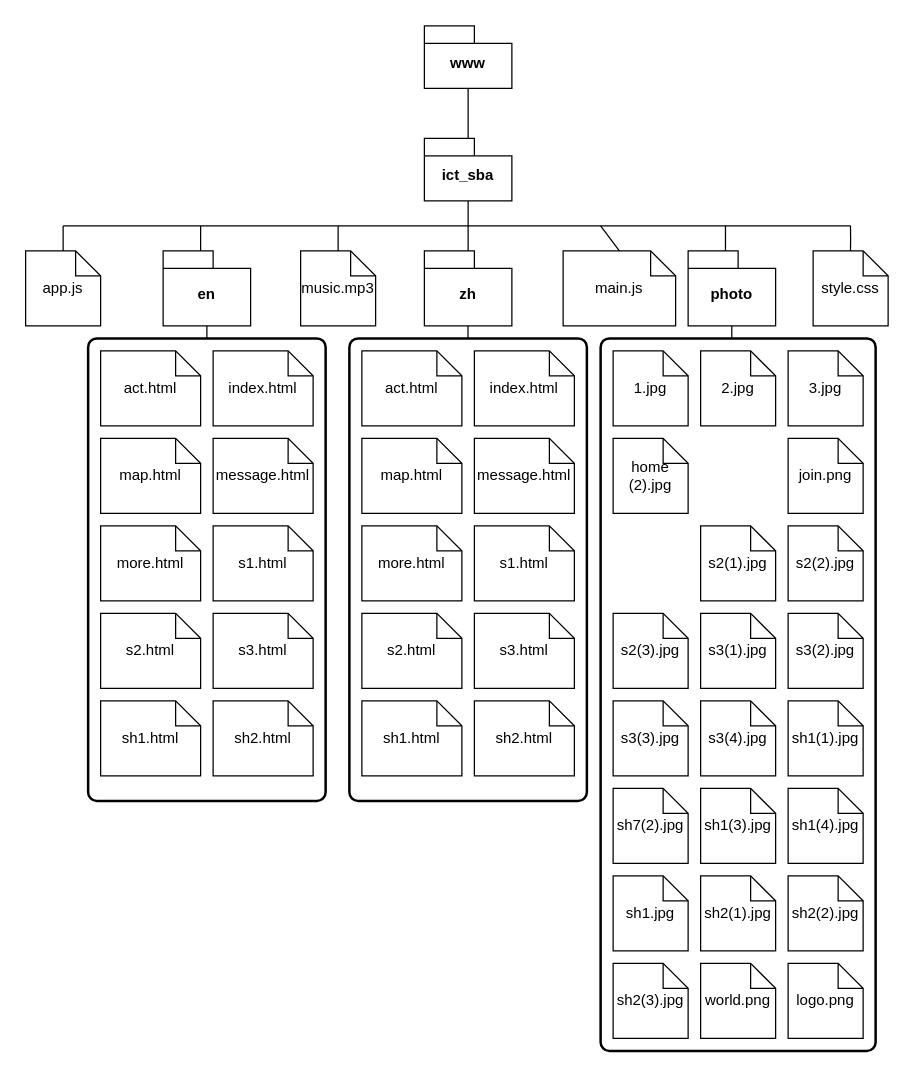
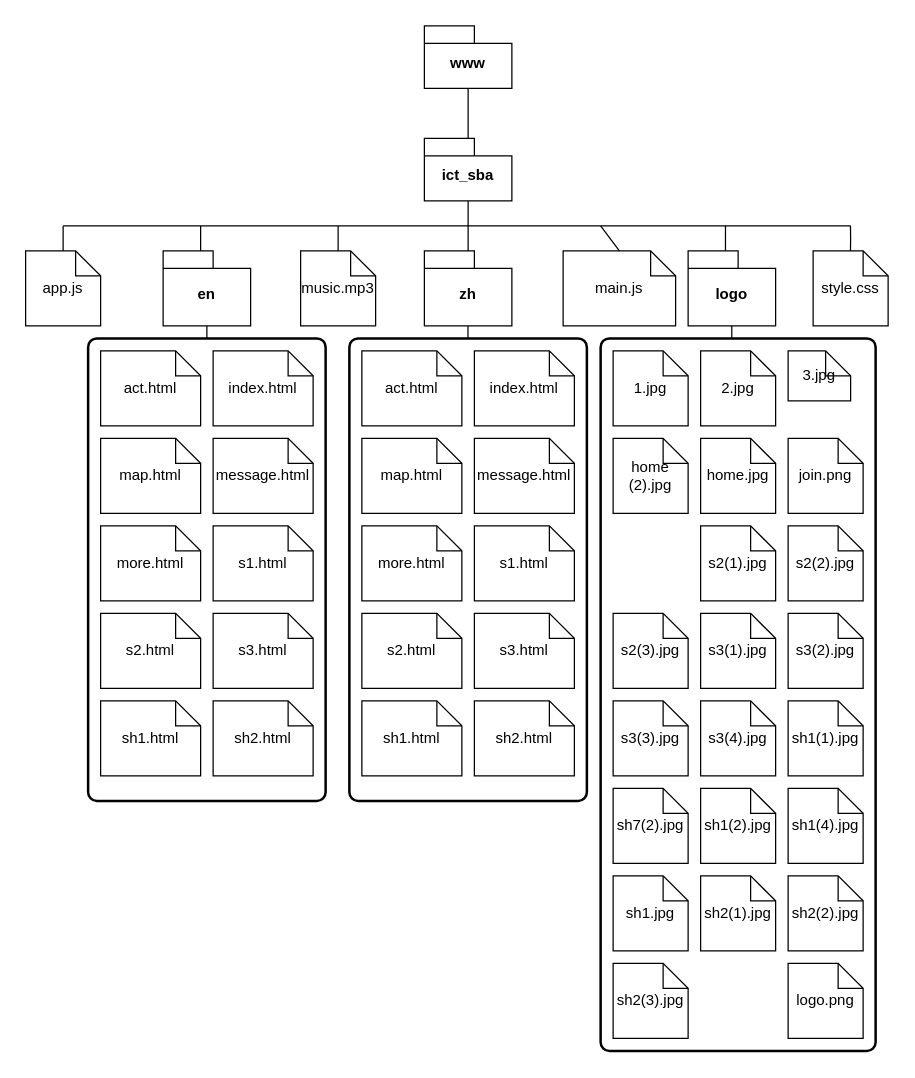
(732, 294) -> (732, 294)
(826, 388) -> (819, 376)
none -> (738, 476)
(738, 826) -> (738, 826)
(738, 1001) -> none
